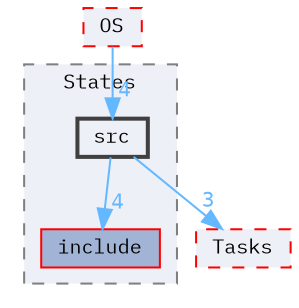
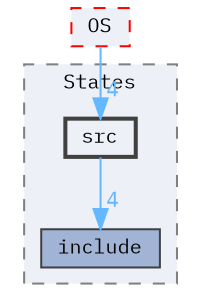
(101, 248) -> (101, 248)
(243, 248) -> none
